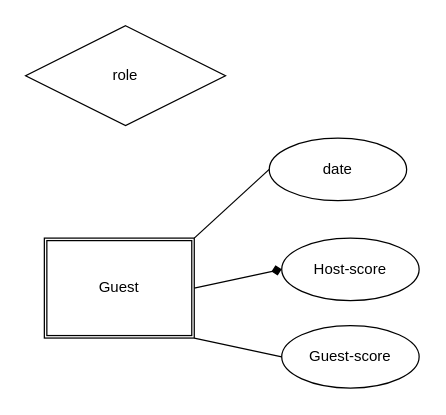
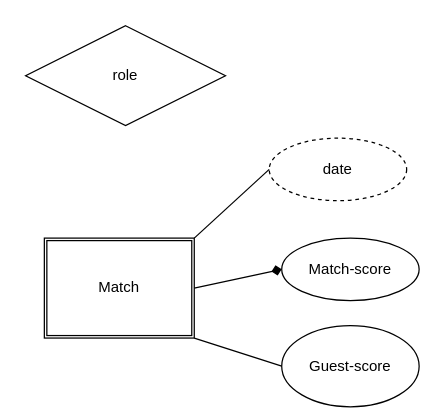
(338, 169) -> (338, 169)
(351, 269) -> (351, 269)
(119, 288) -> (119, 288)
(351, 357) -> (351, 366)
